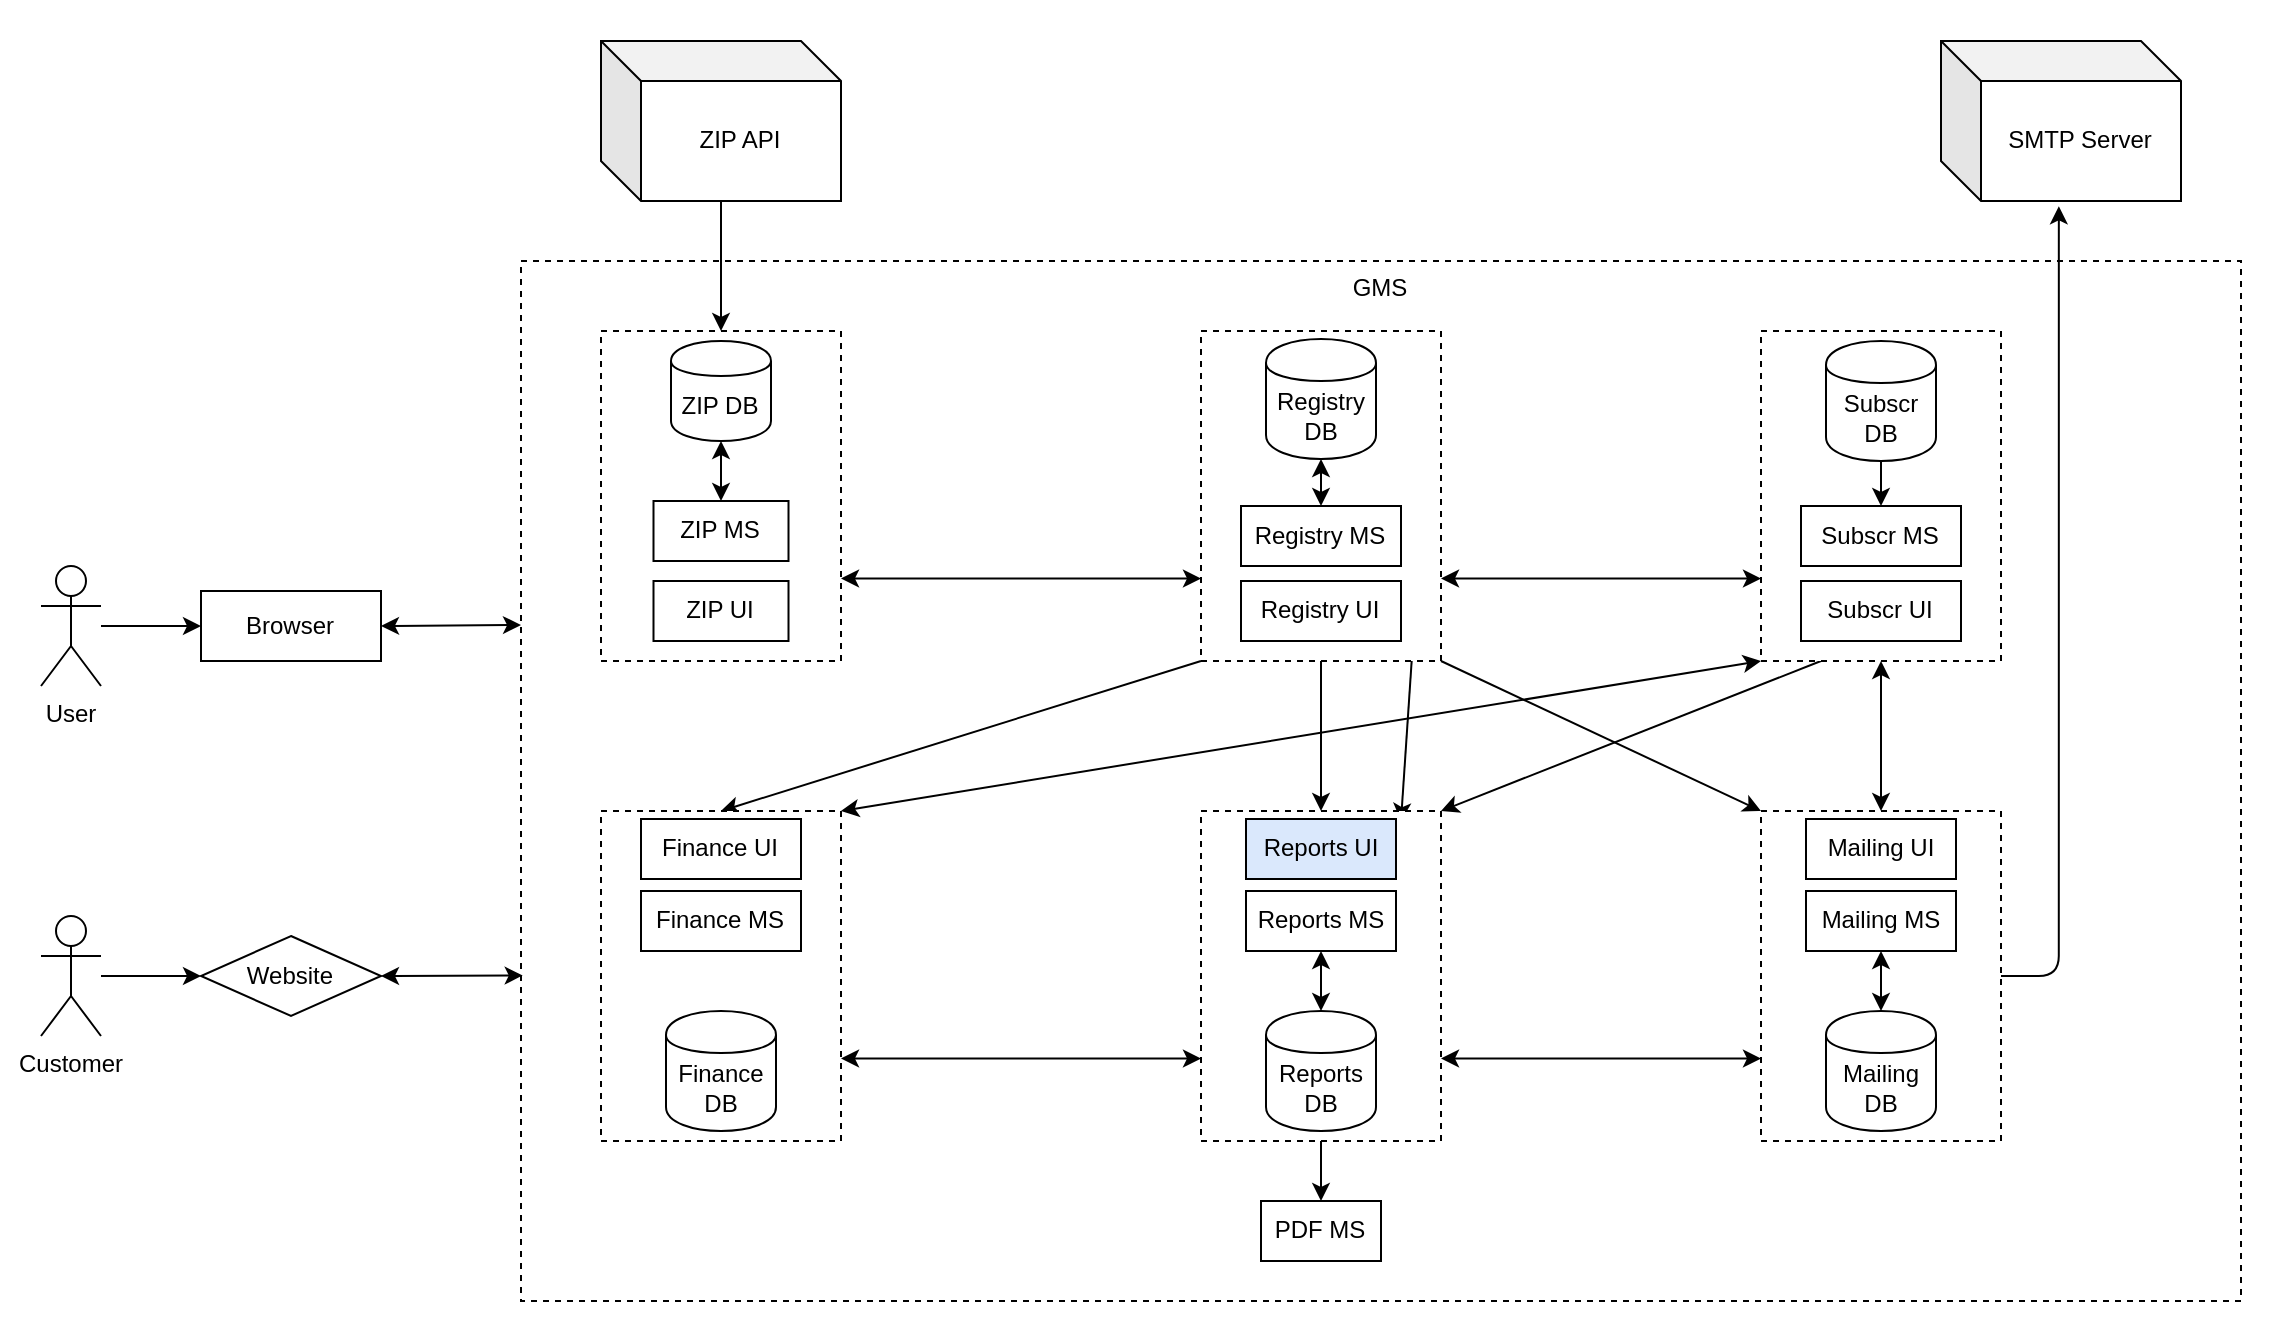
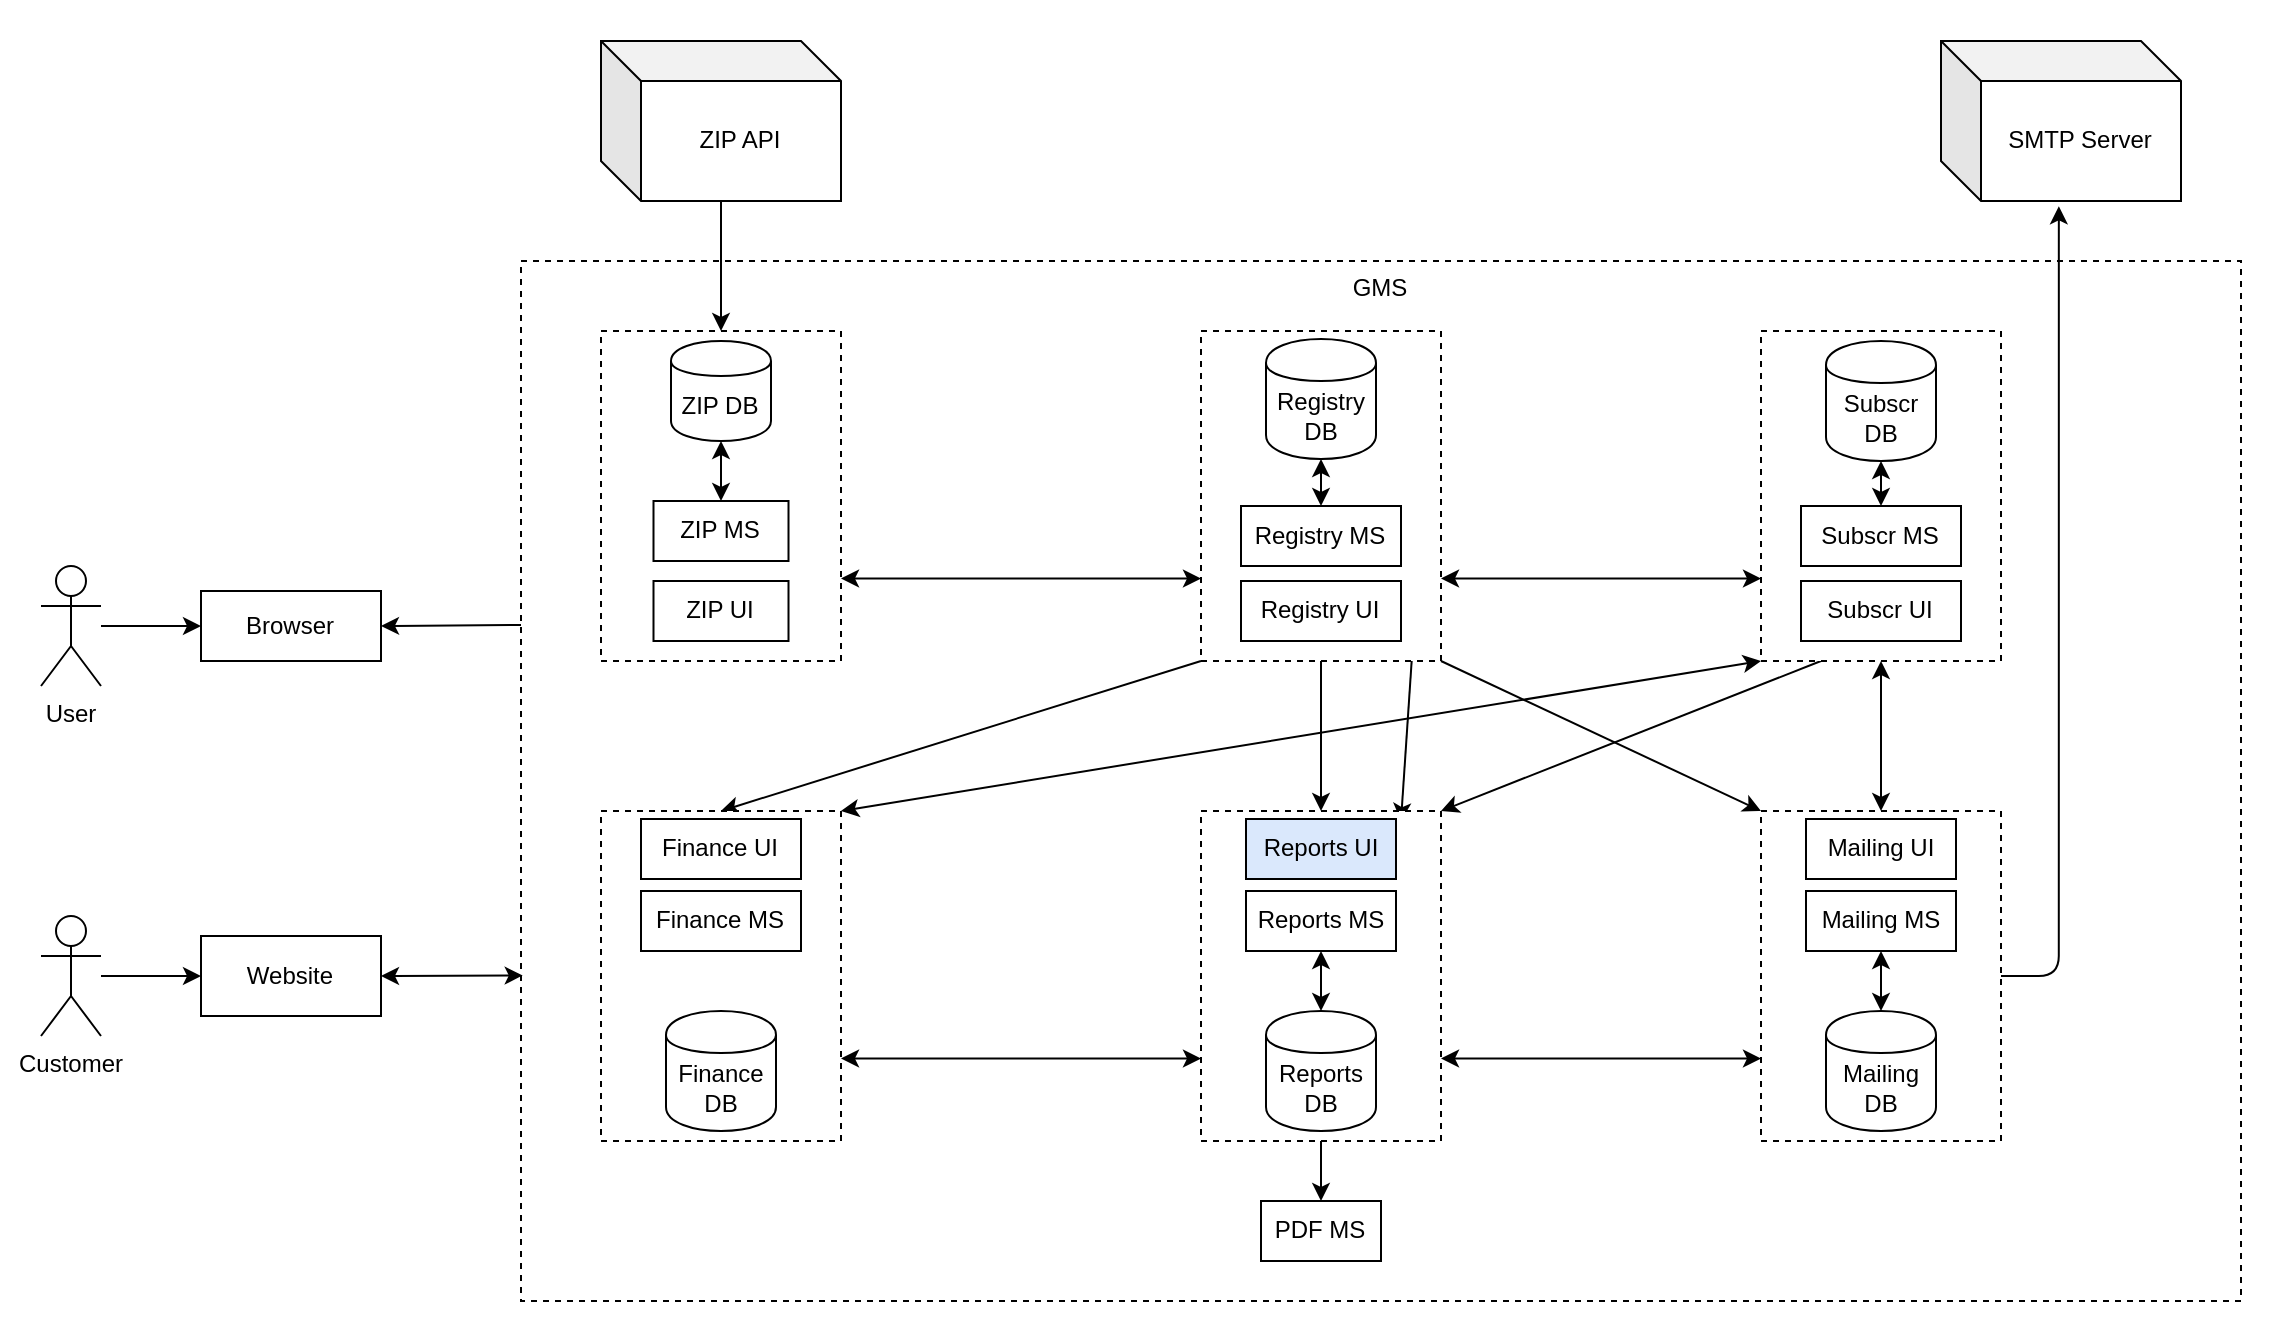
(1881, 470) -> (1881, 476)
(506, 625) -> (512, 625)
(291, 976) -> (291, 976)
